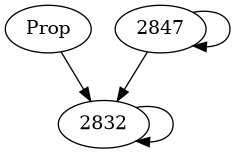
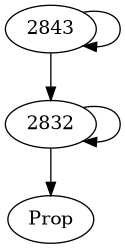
(161, 29) -> (51, 29)
(72, 71) -> (51, 165)
